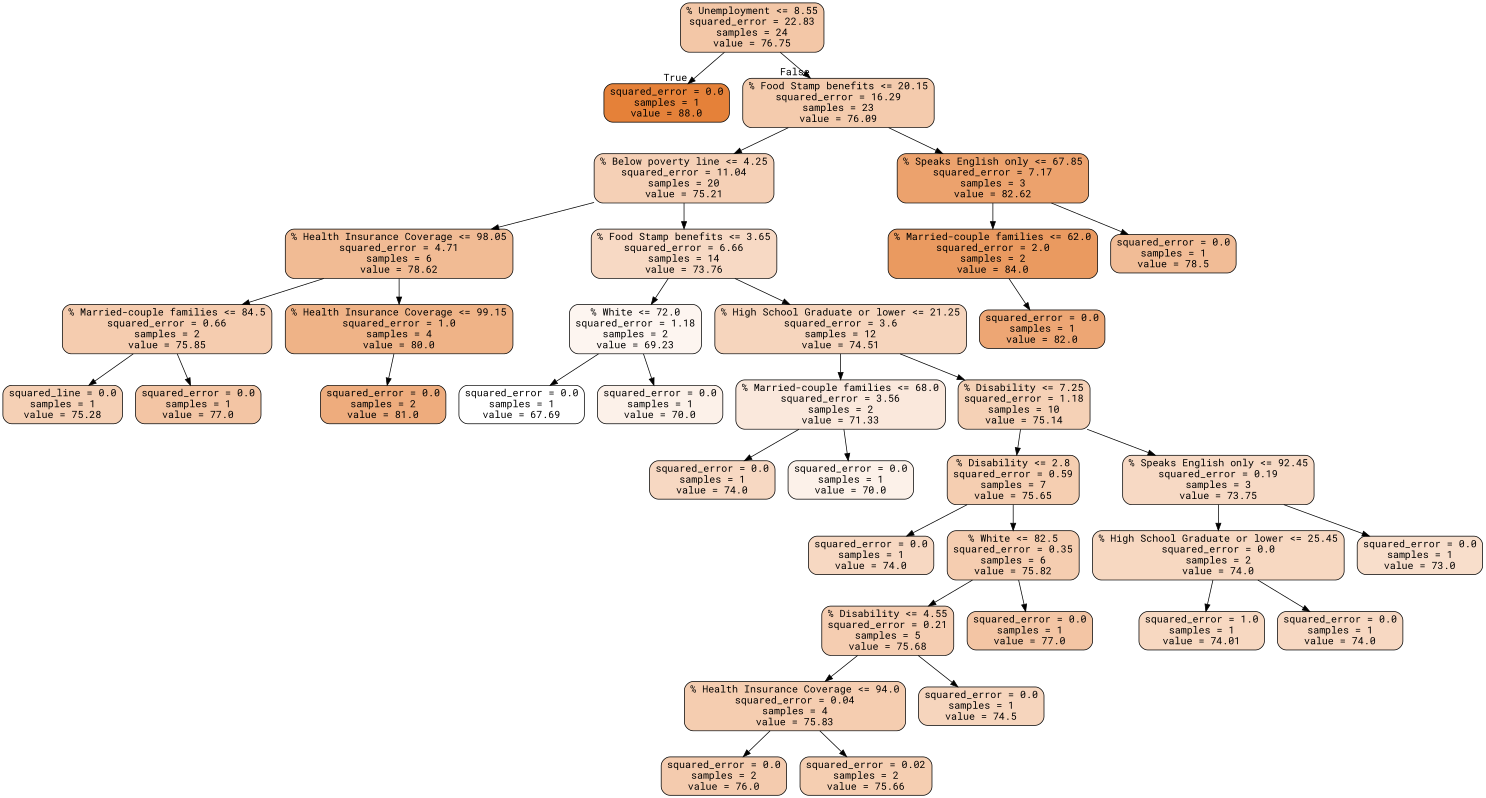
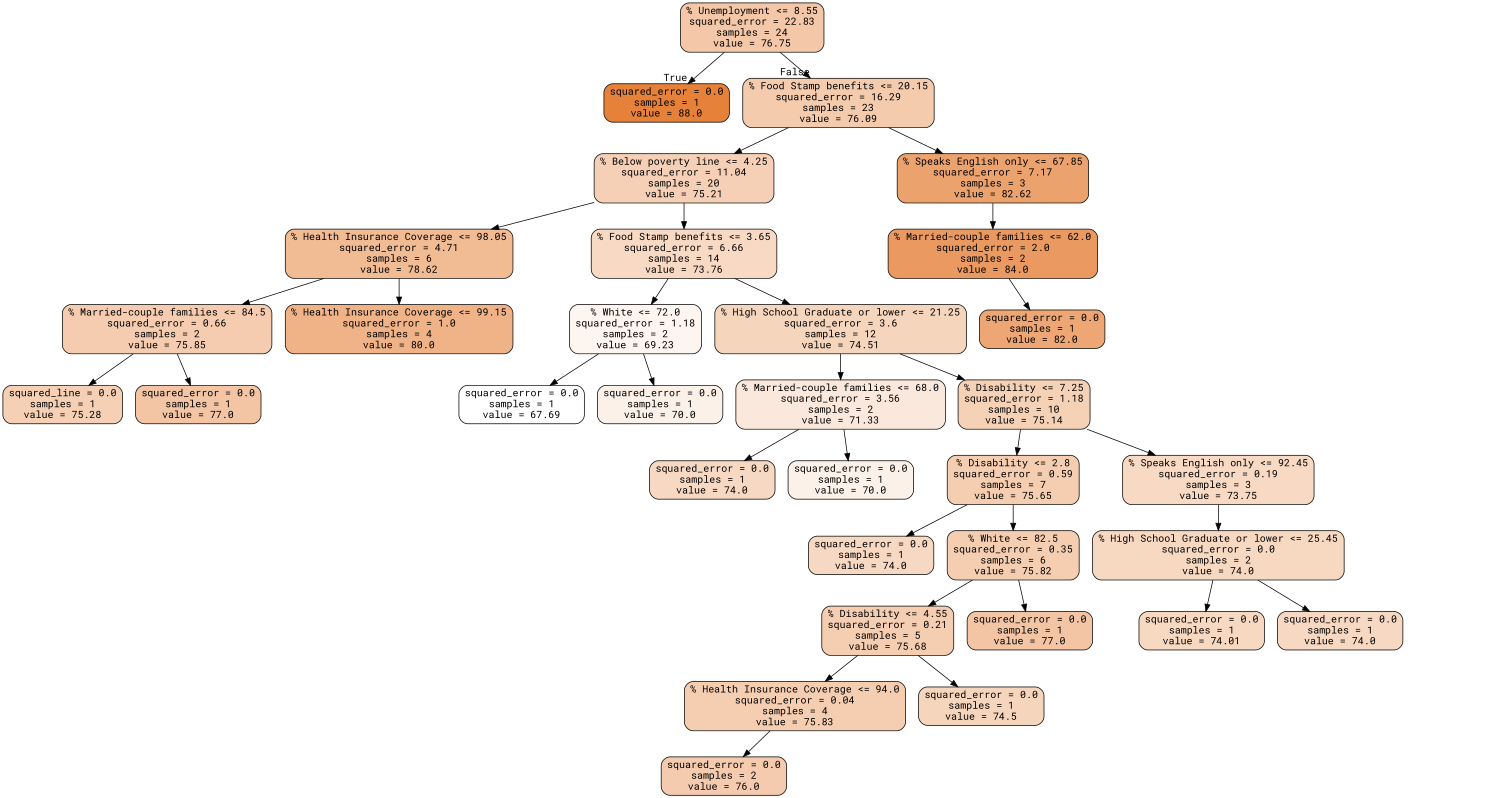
(1173, 254) -> none
(383, 405) -> none
(1420, 555) -> none
(1202, 631) -> (1202, 631)
(866, 776) -> none
